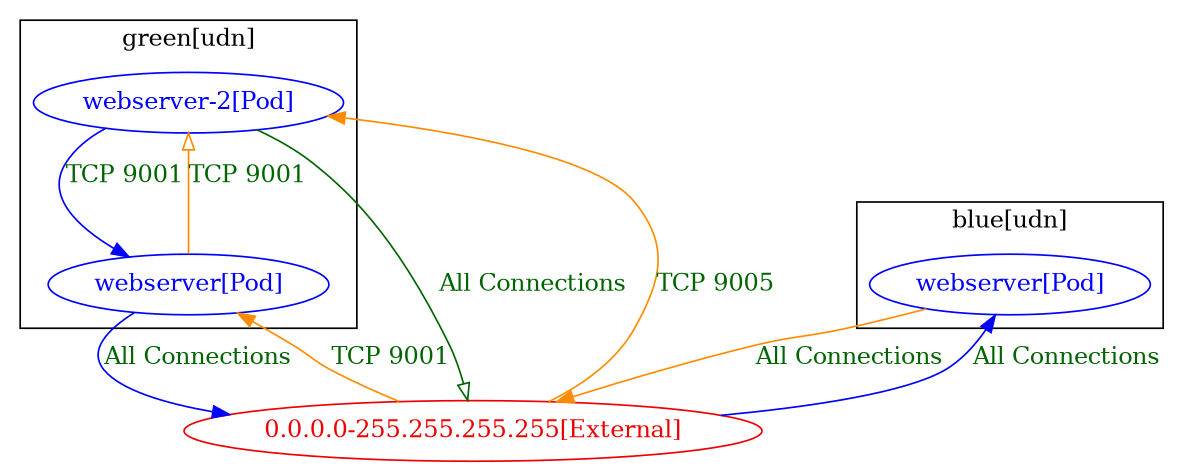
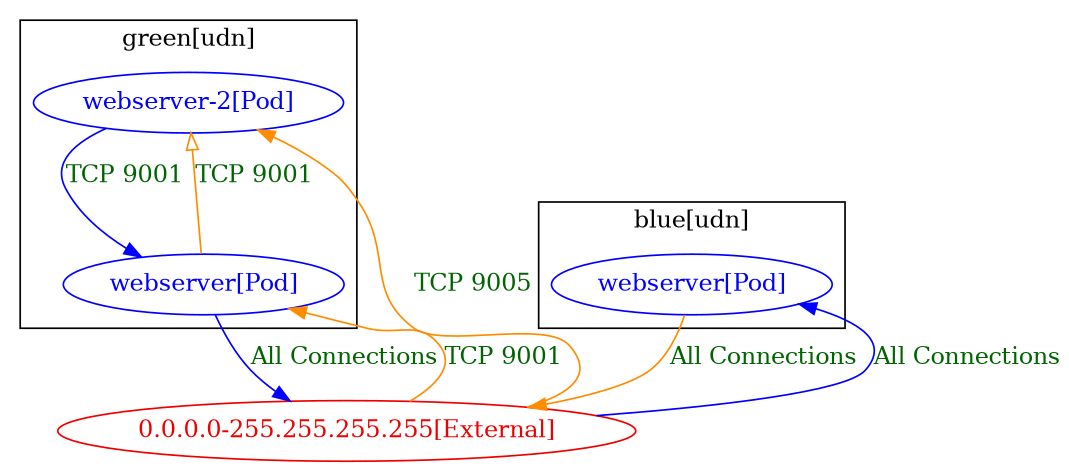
(384, 237) -> none
